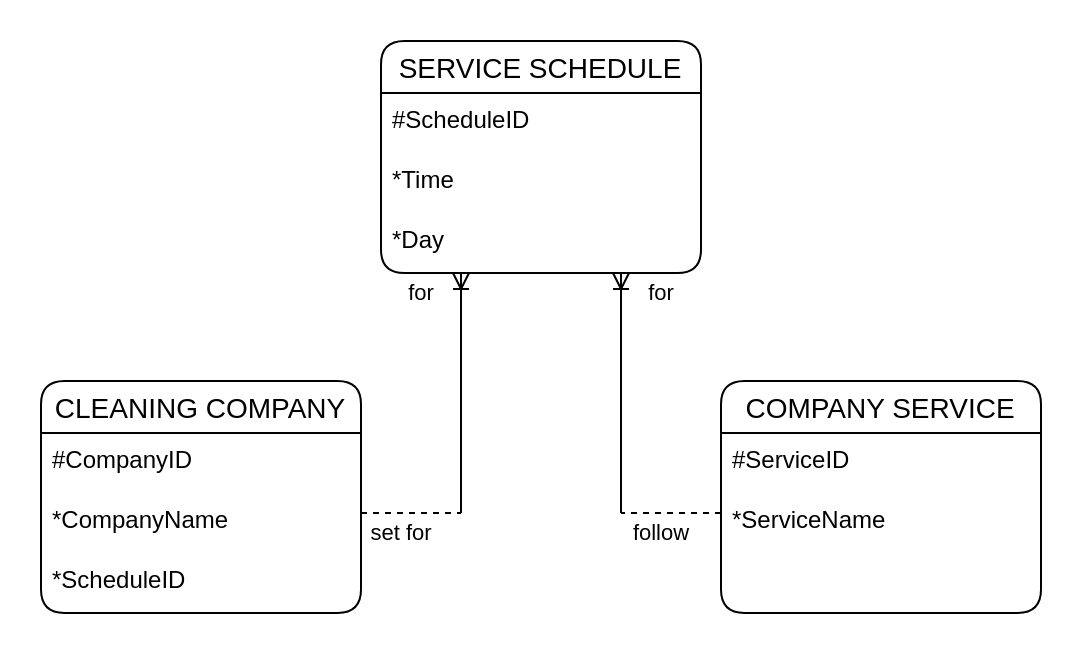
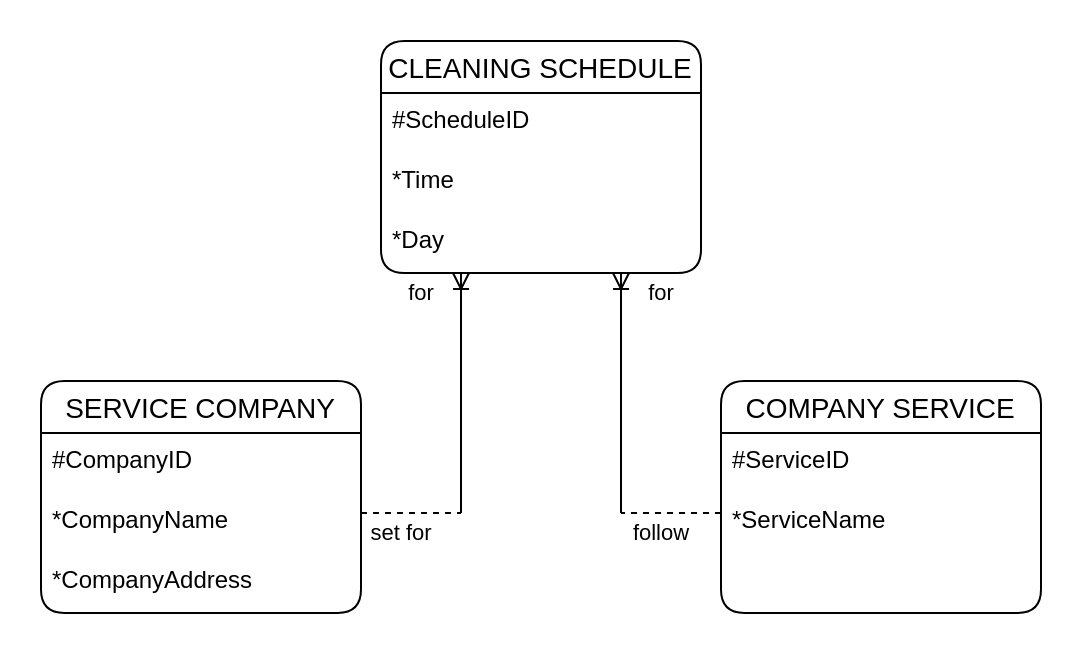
(540, 69) -> (540, 69)
(200, 409) -> (200, 409)
(123, 580) -> (153, 580)
